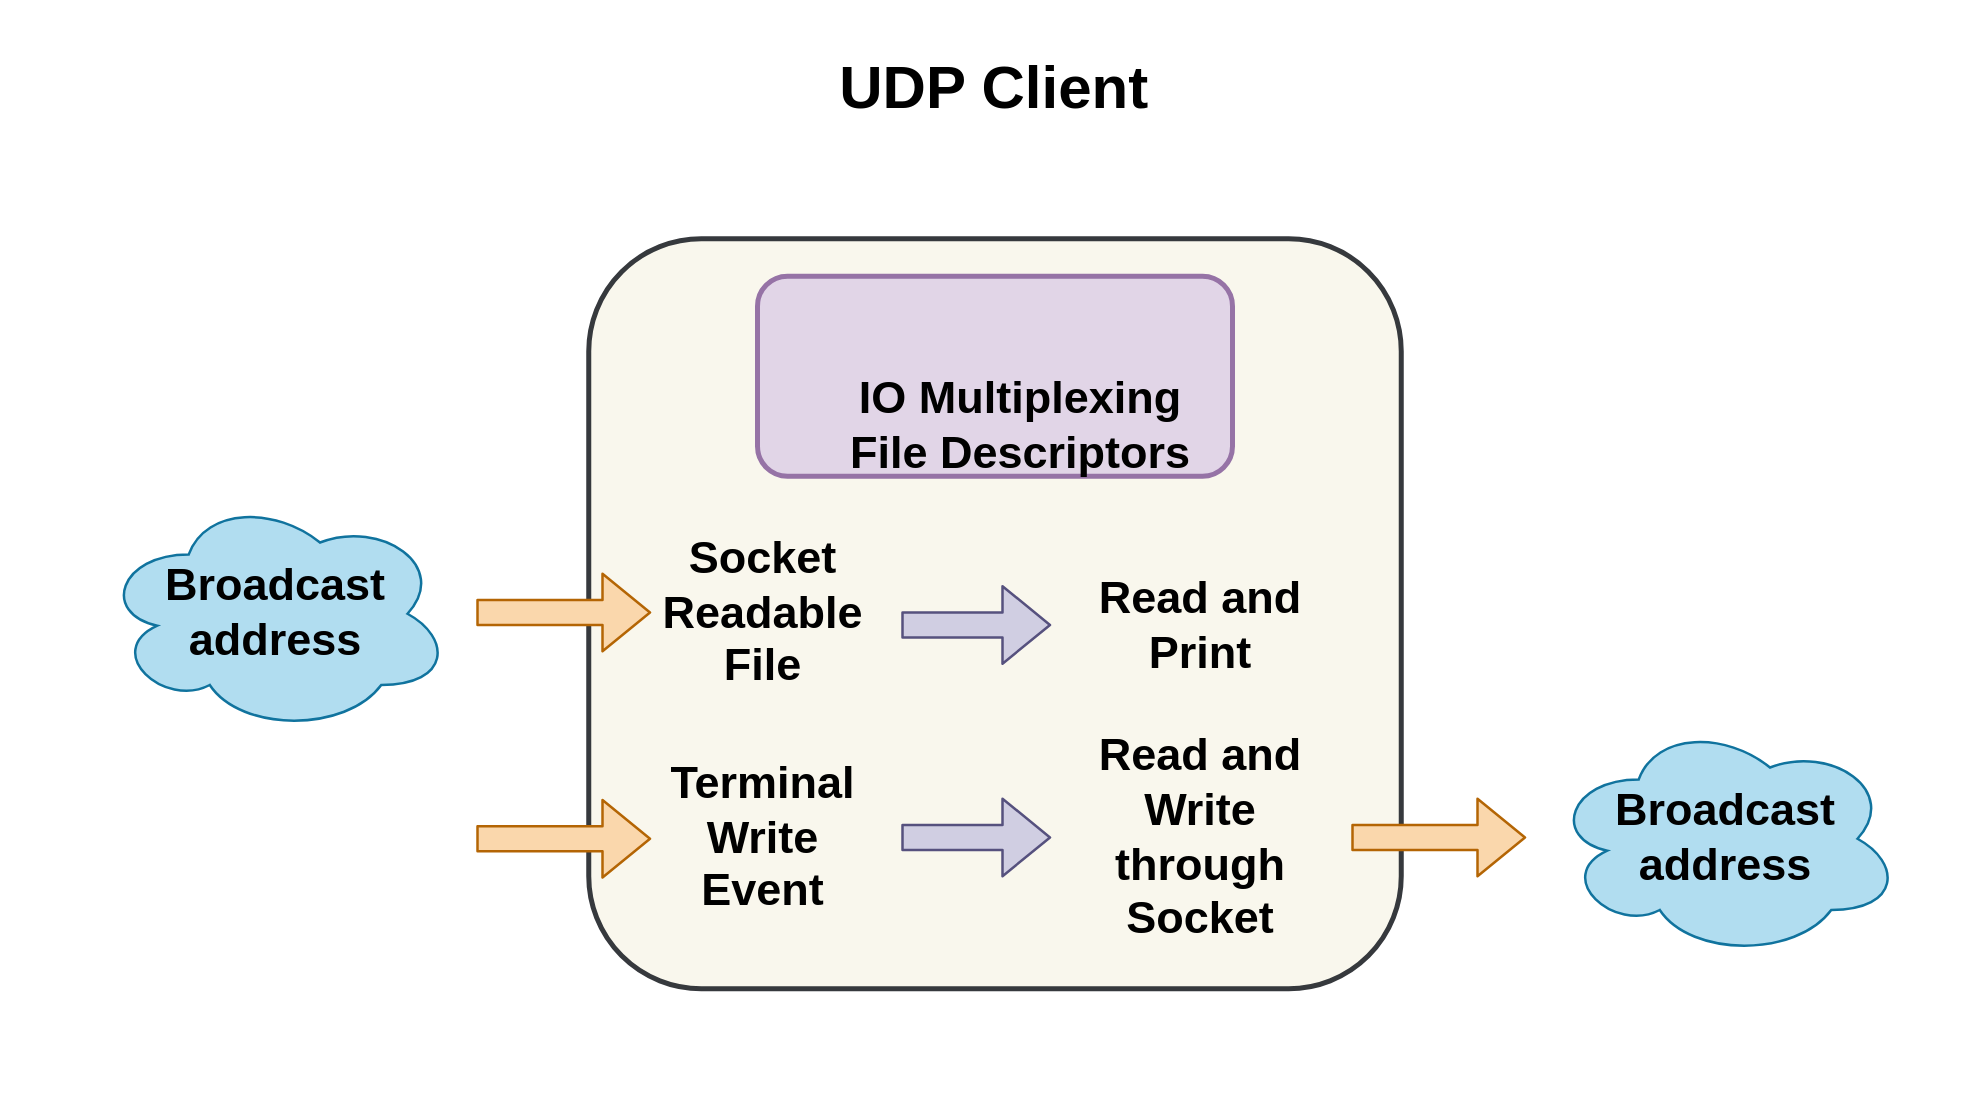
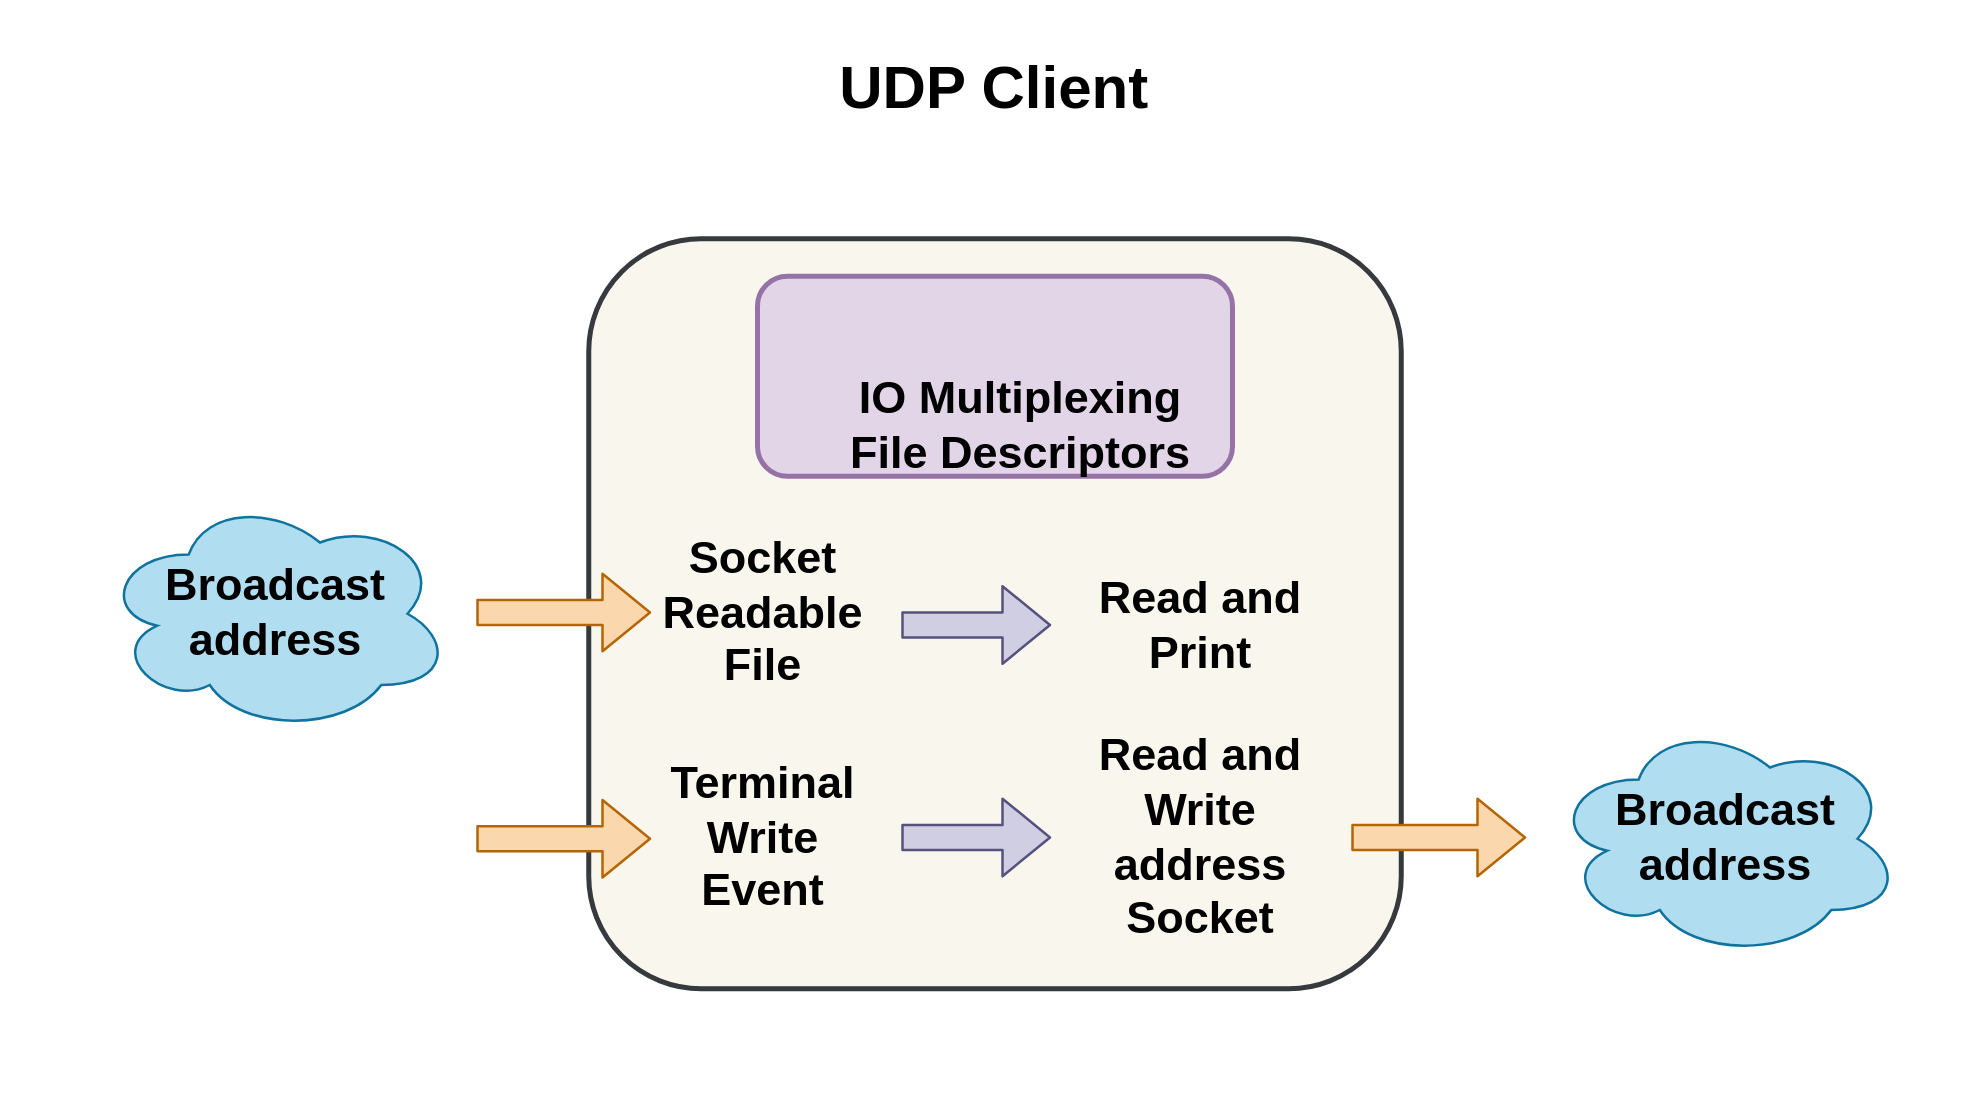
(1201, 839) -> (1201, 839)
